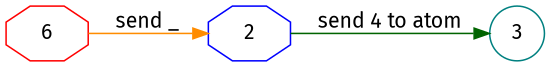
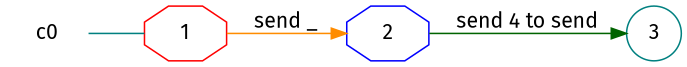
(390, 22) -> (528, 22)
none -> (47, 33)
(47, 33) -> (186, 33)
